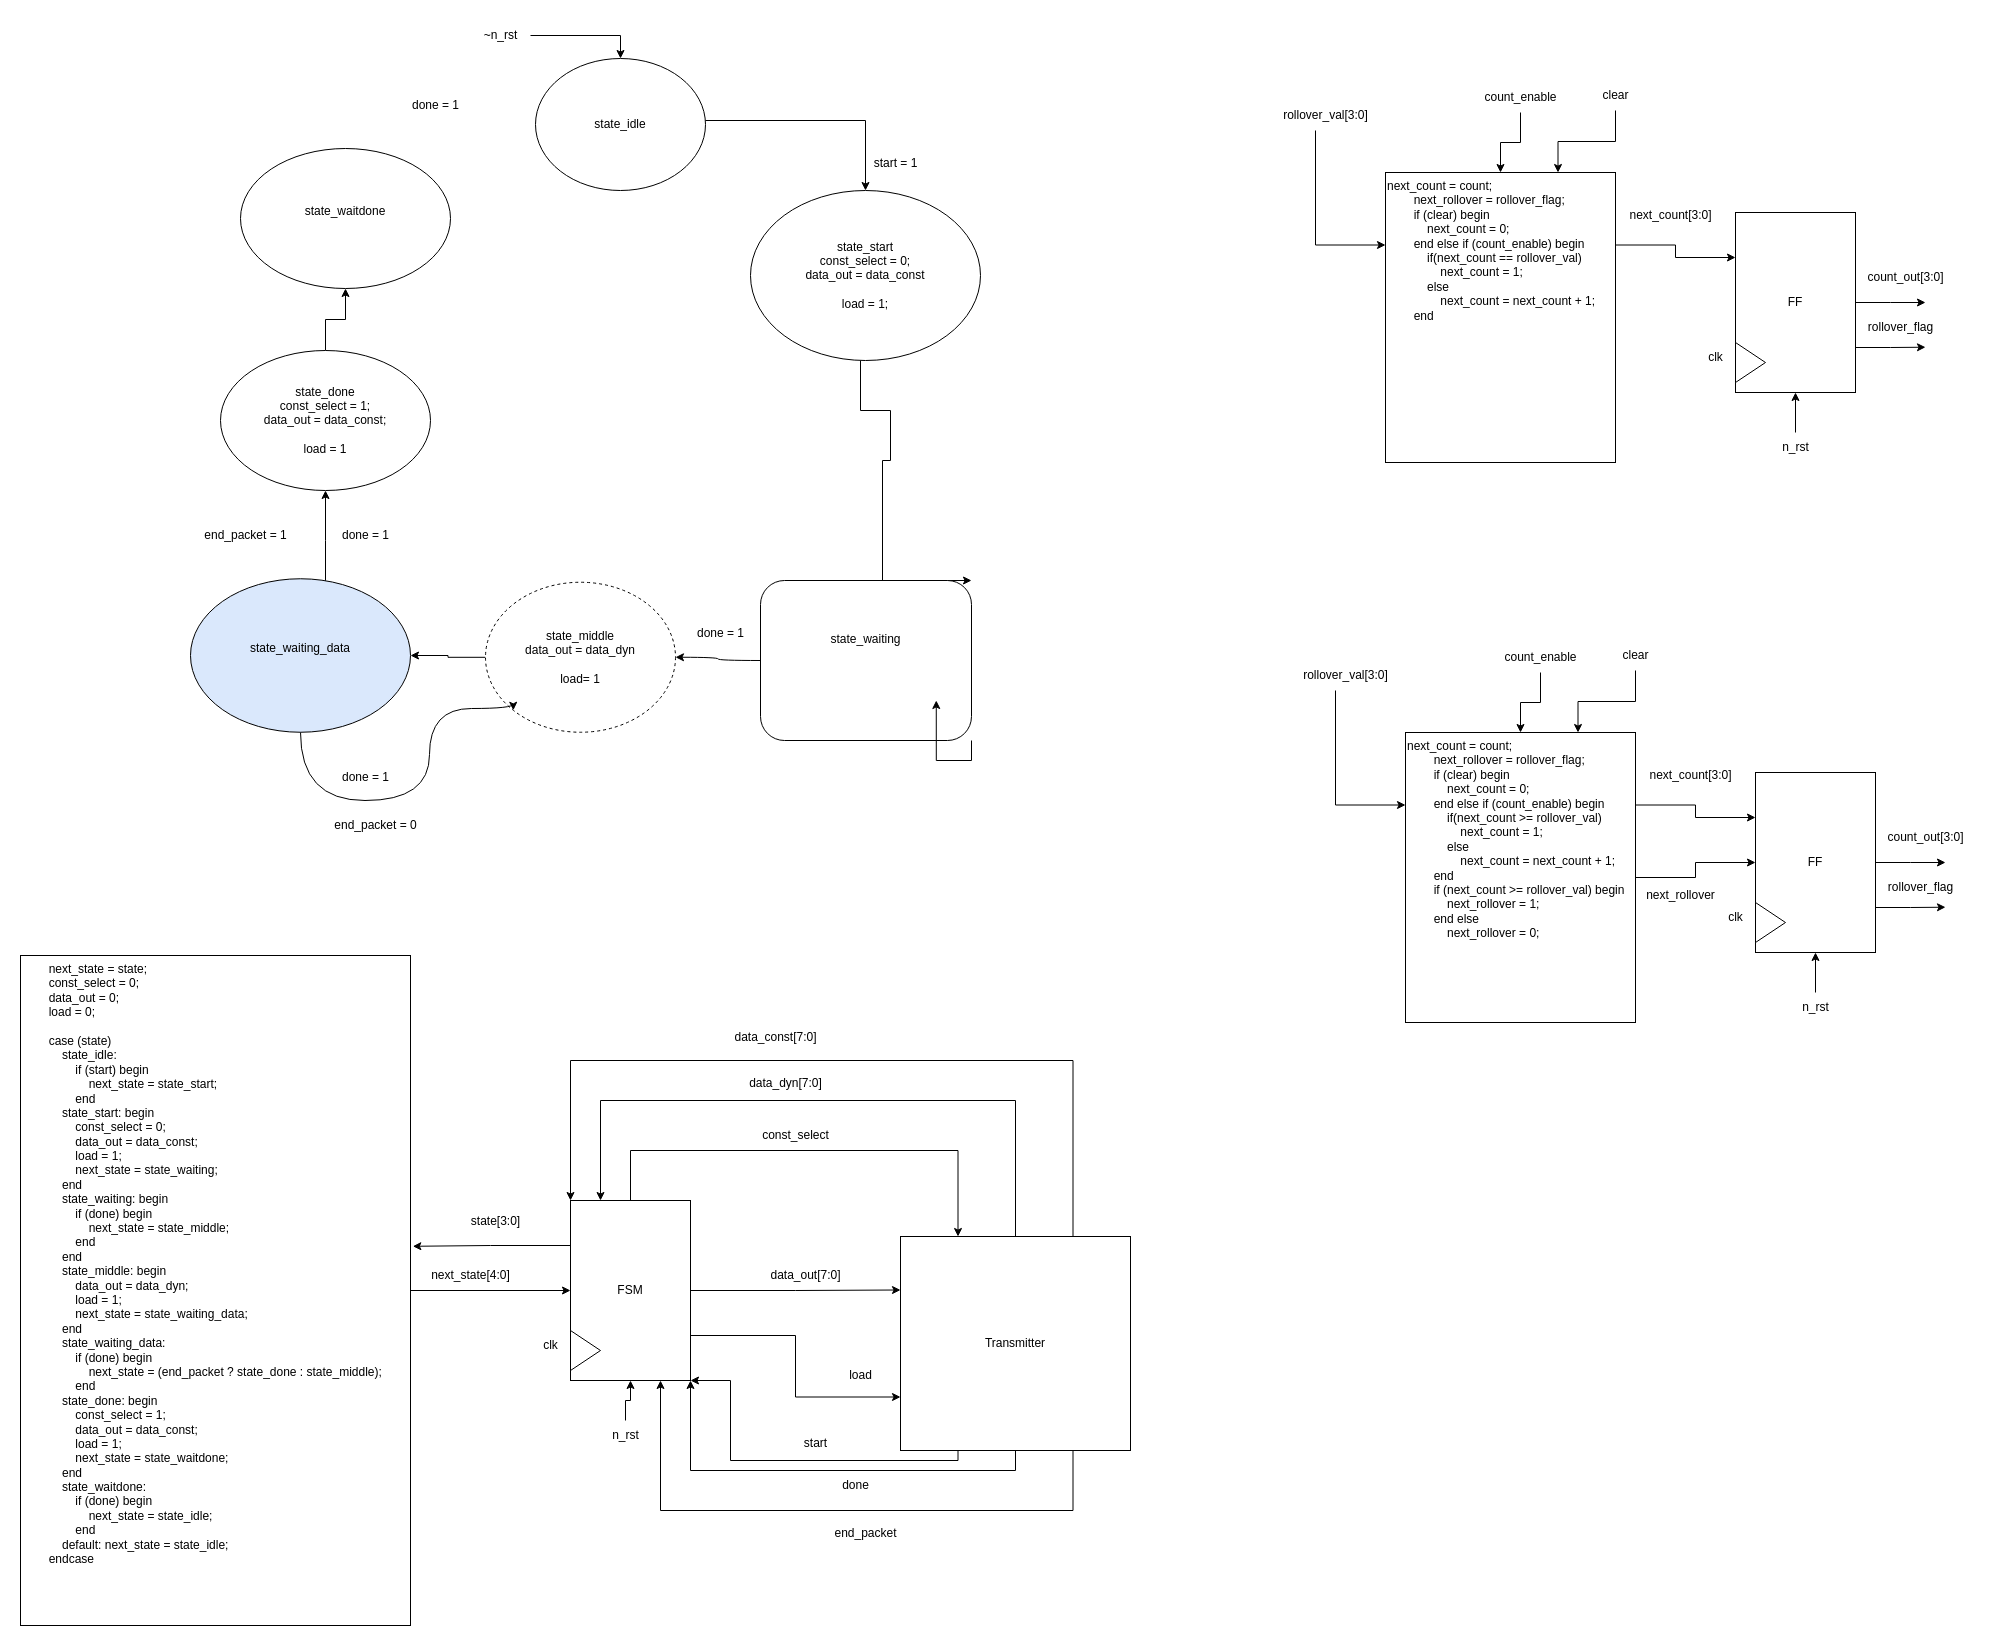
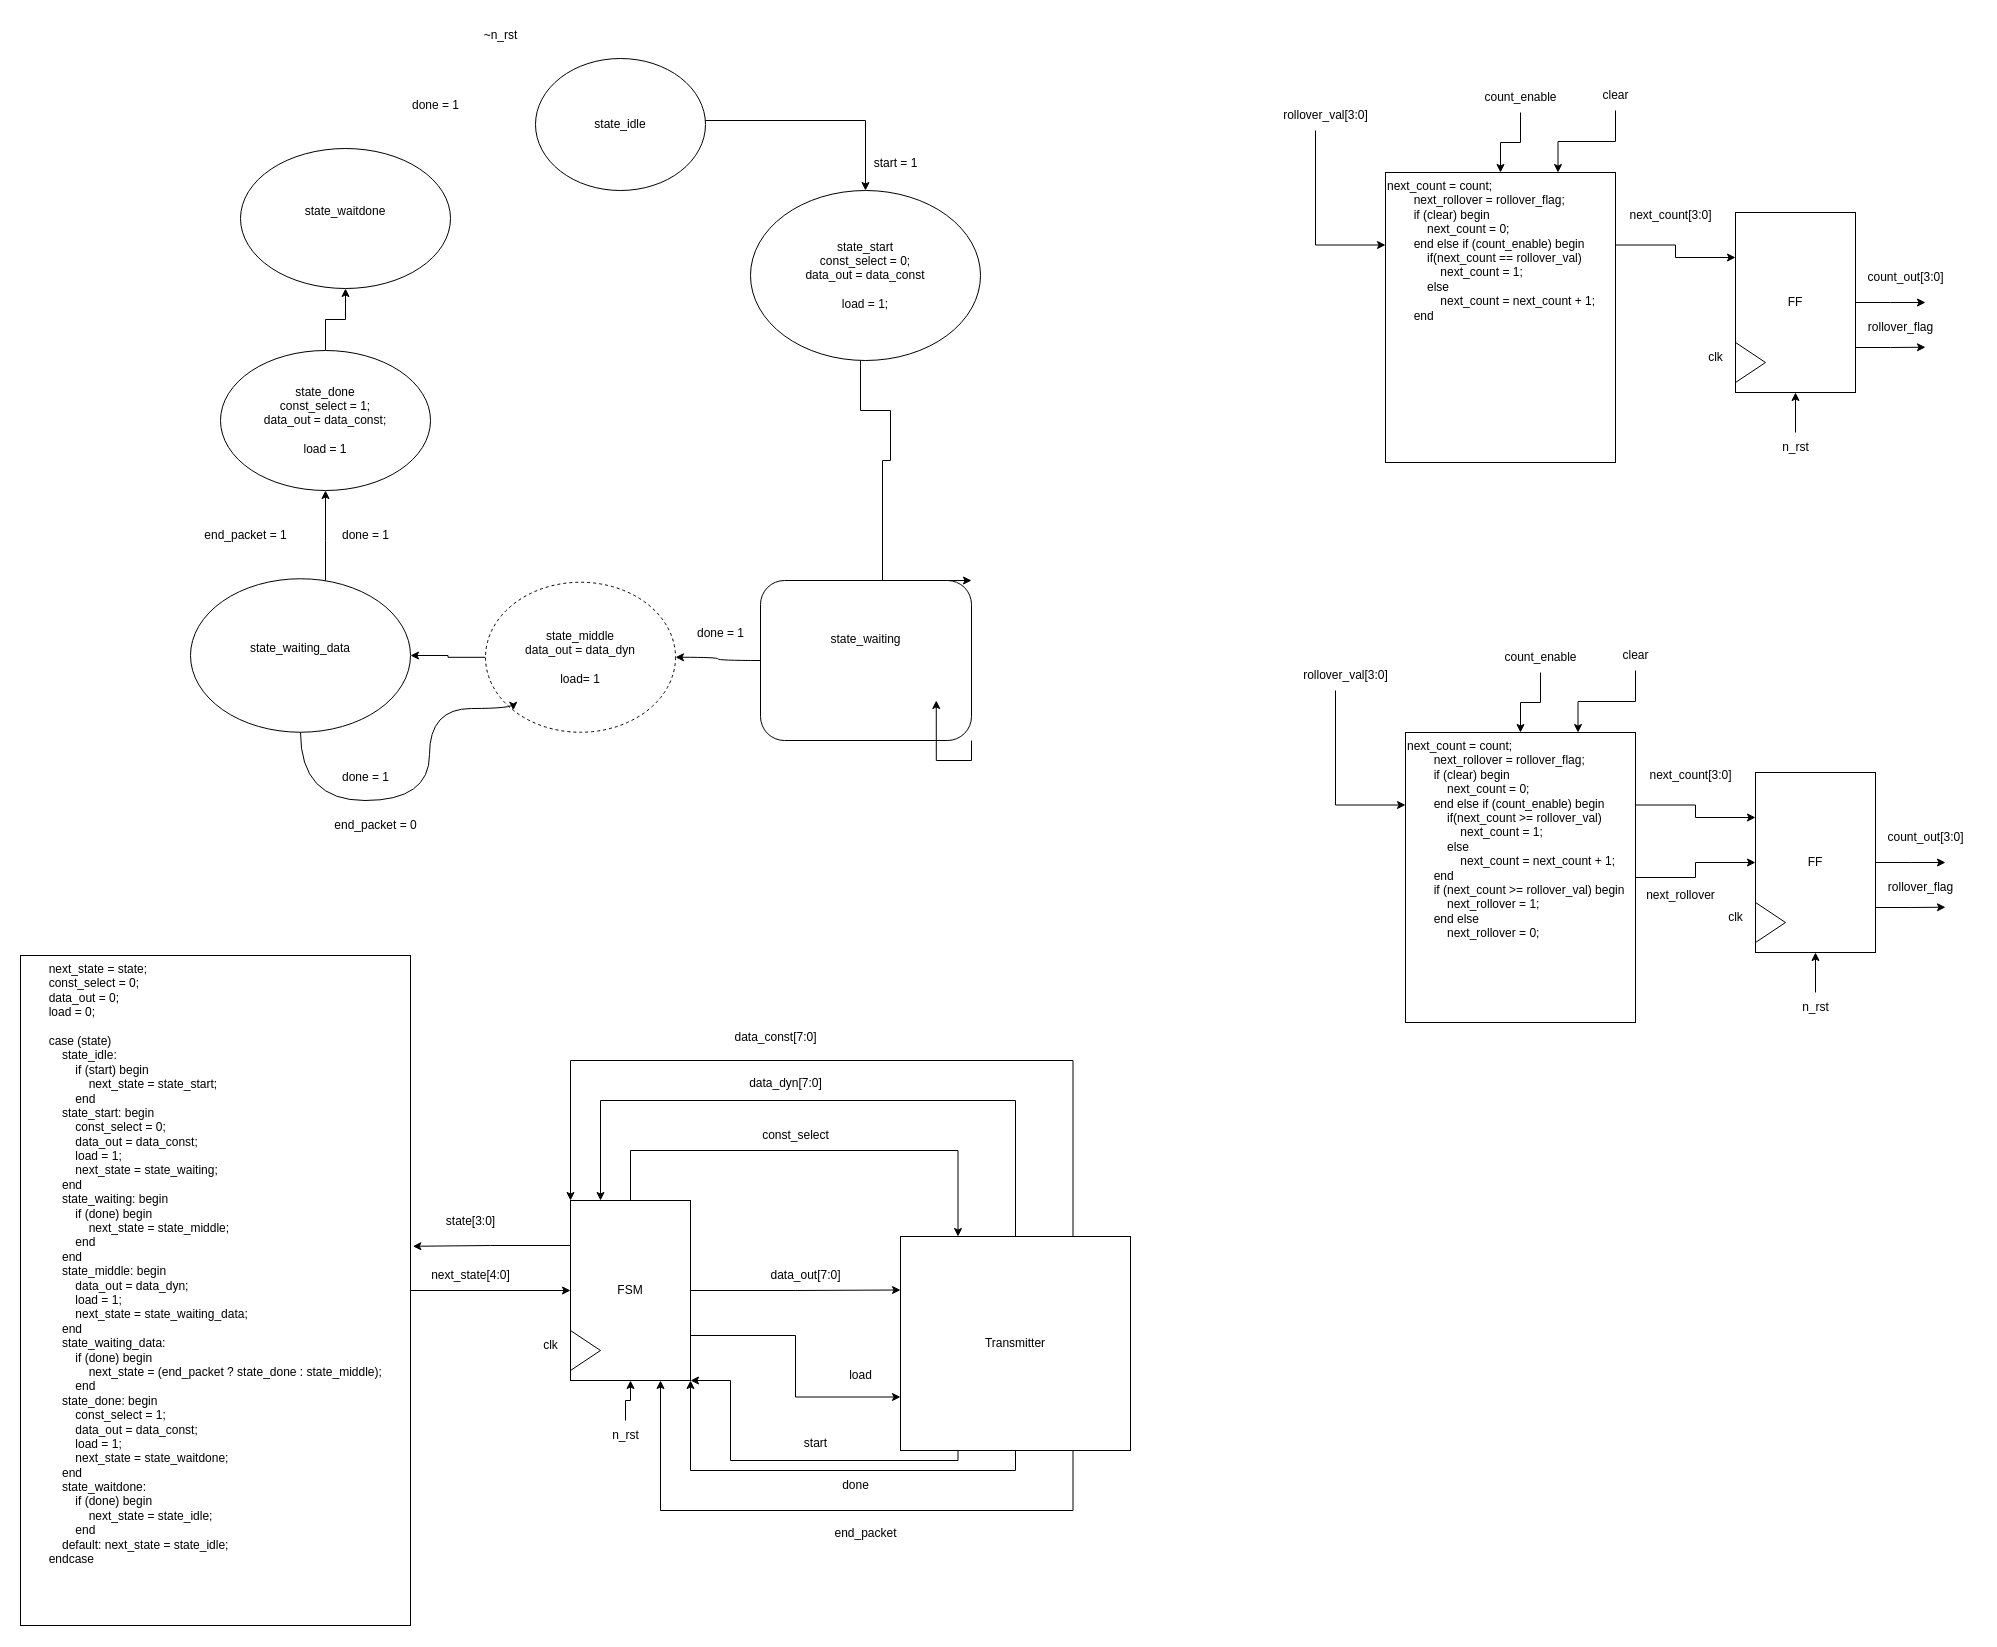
(584, 36) -> none
(301, 656) -> (301, 656)
(496, 1222) -> (471, 1222)
